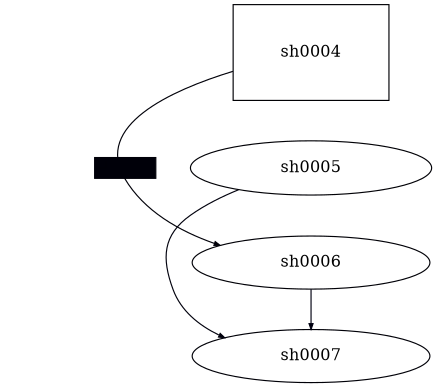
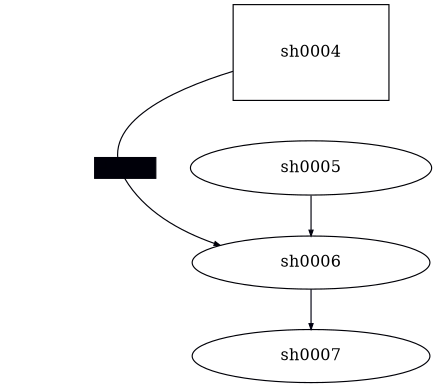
(166, 254) -> (311, 213)
